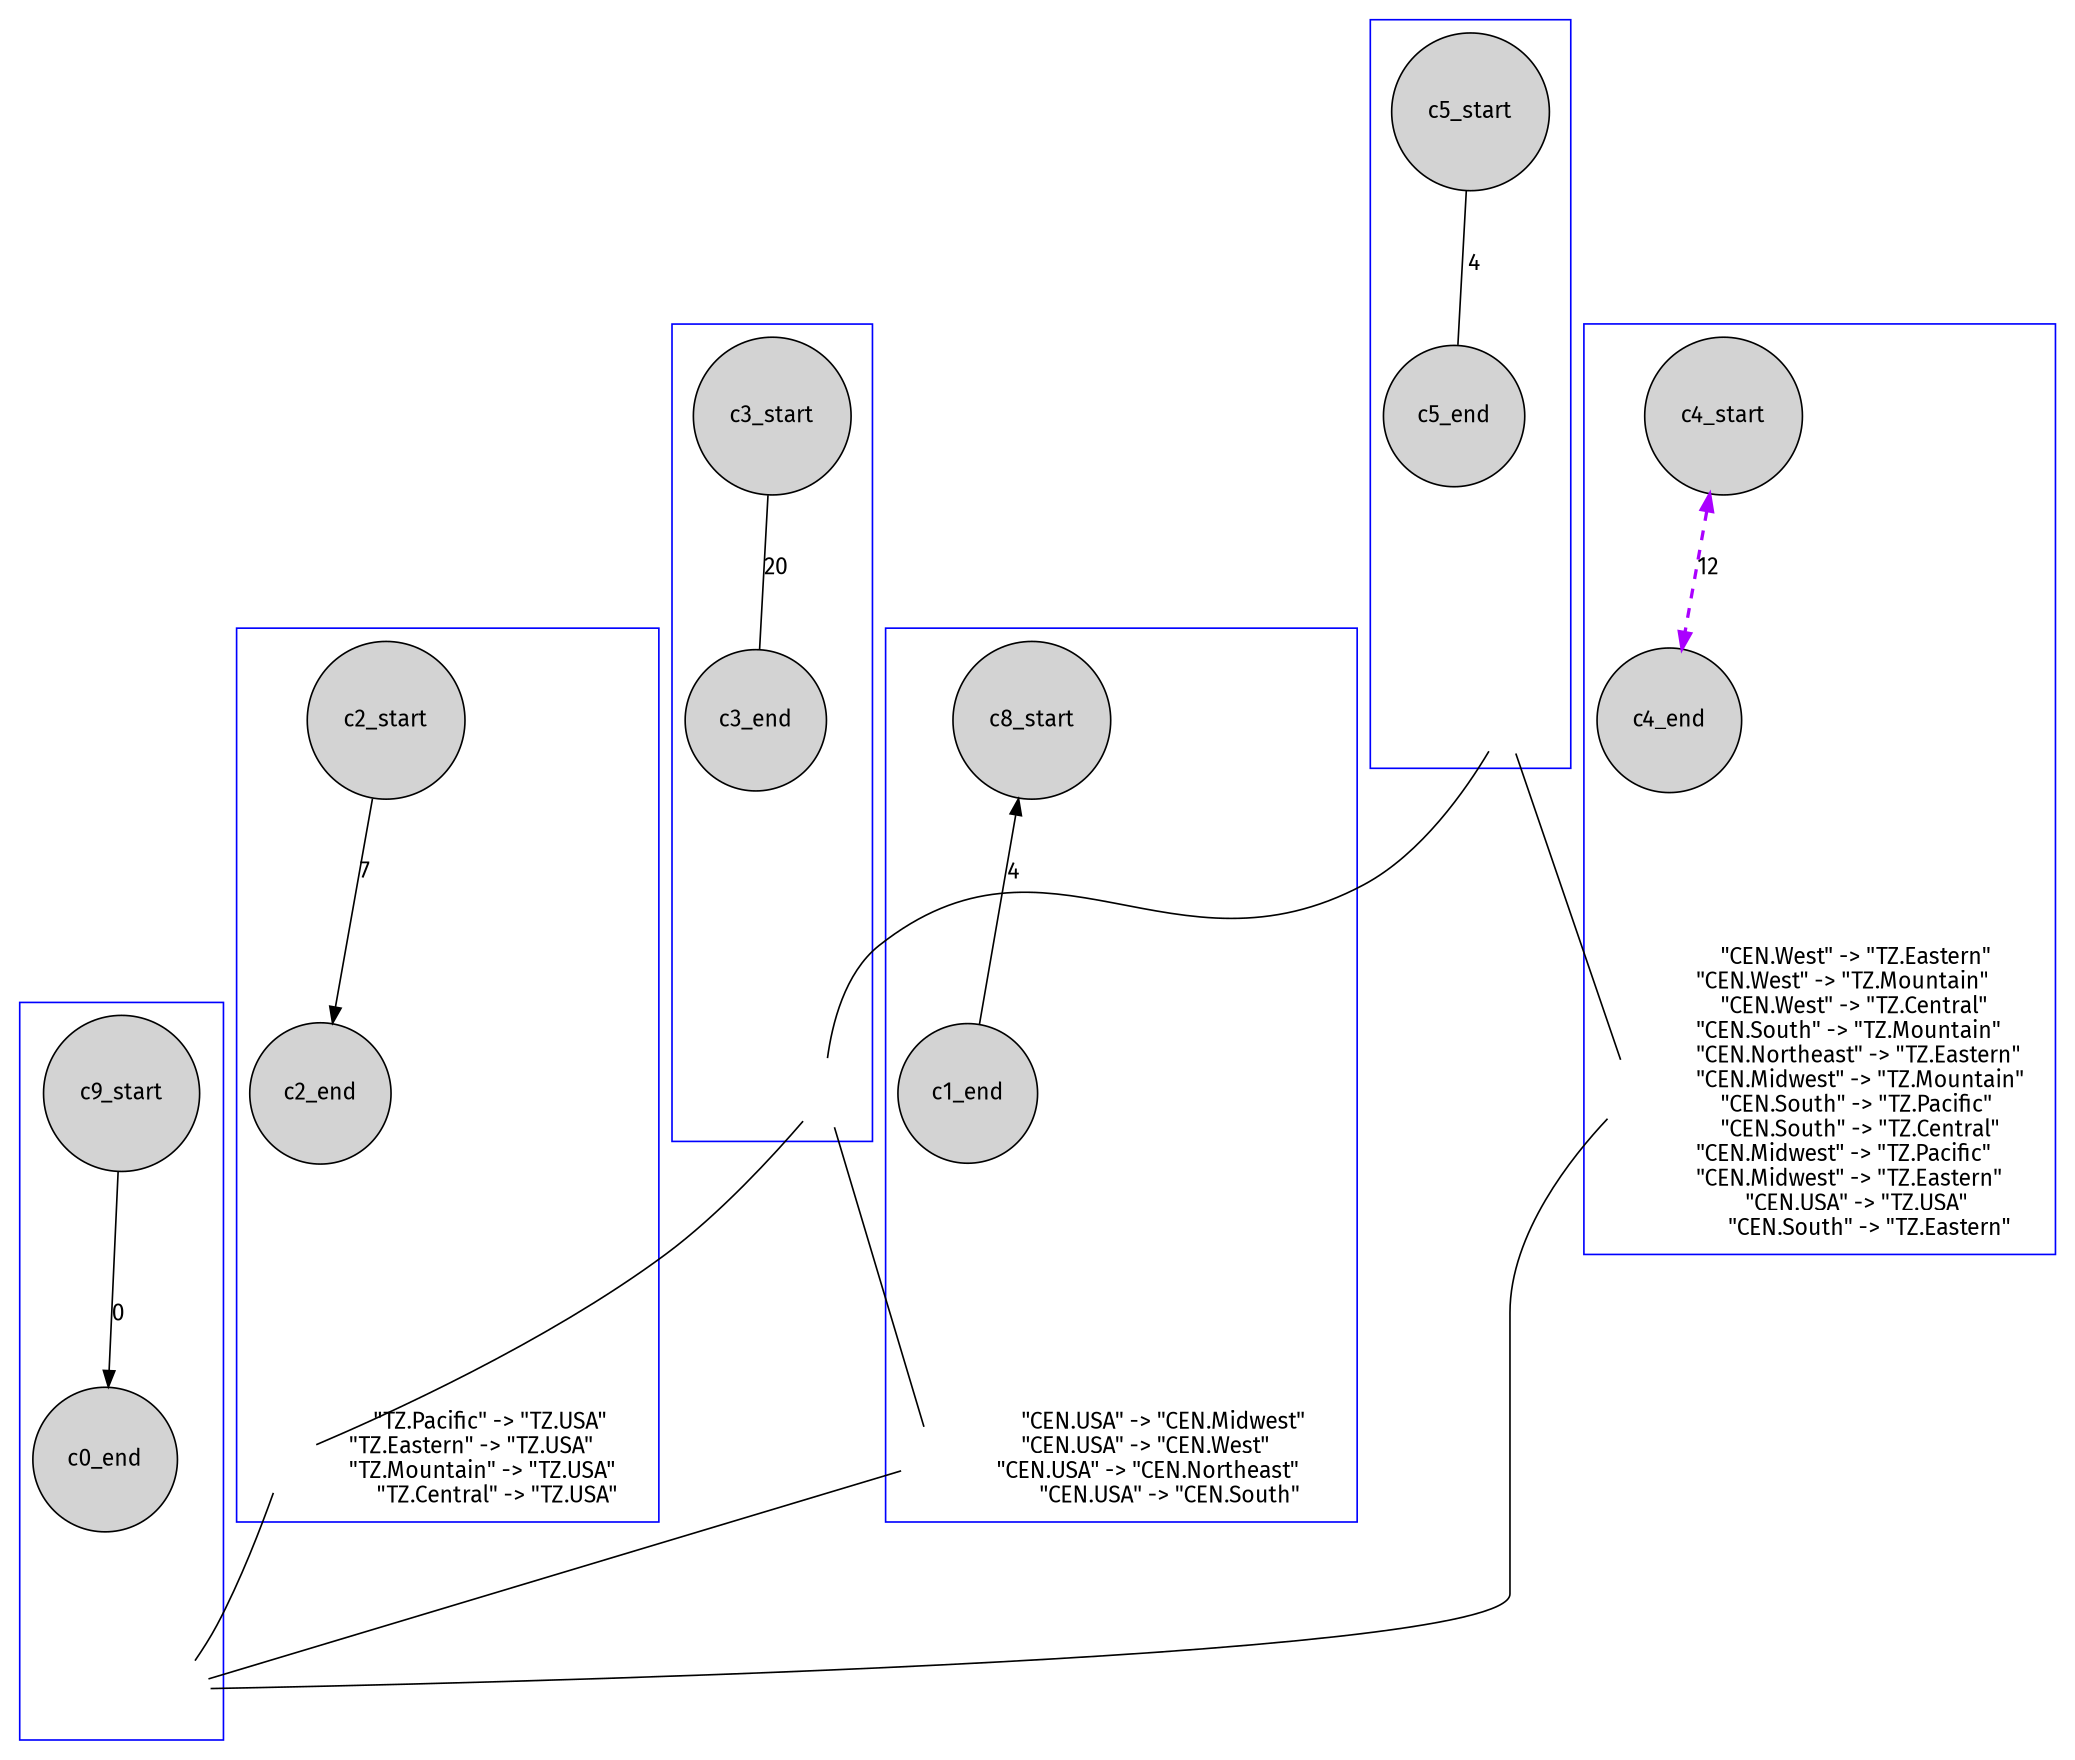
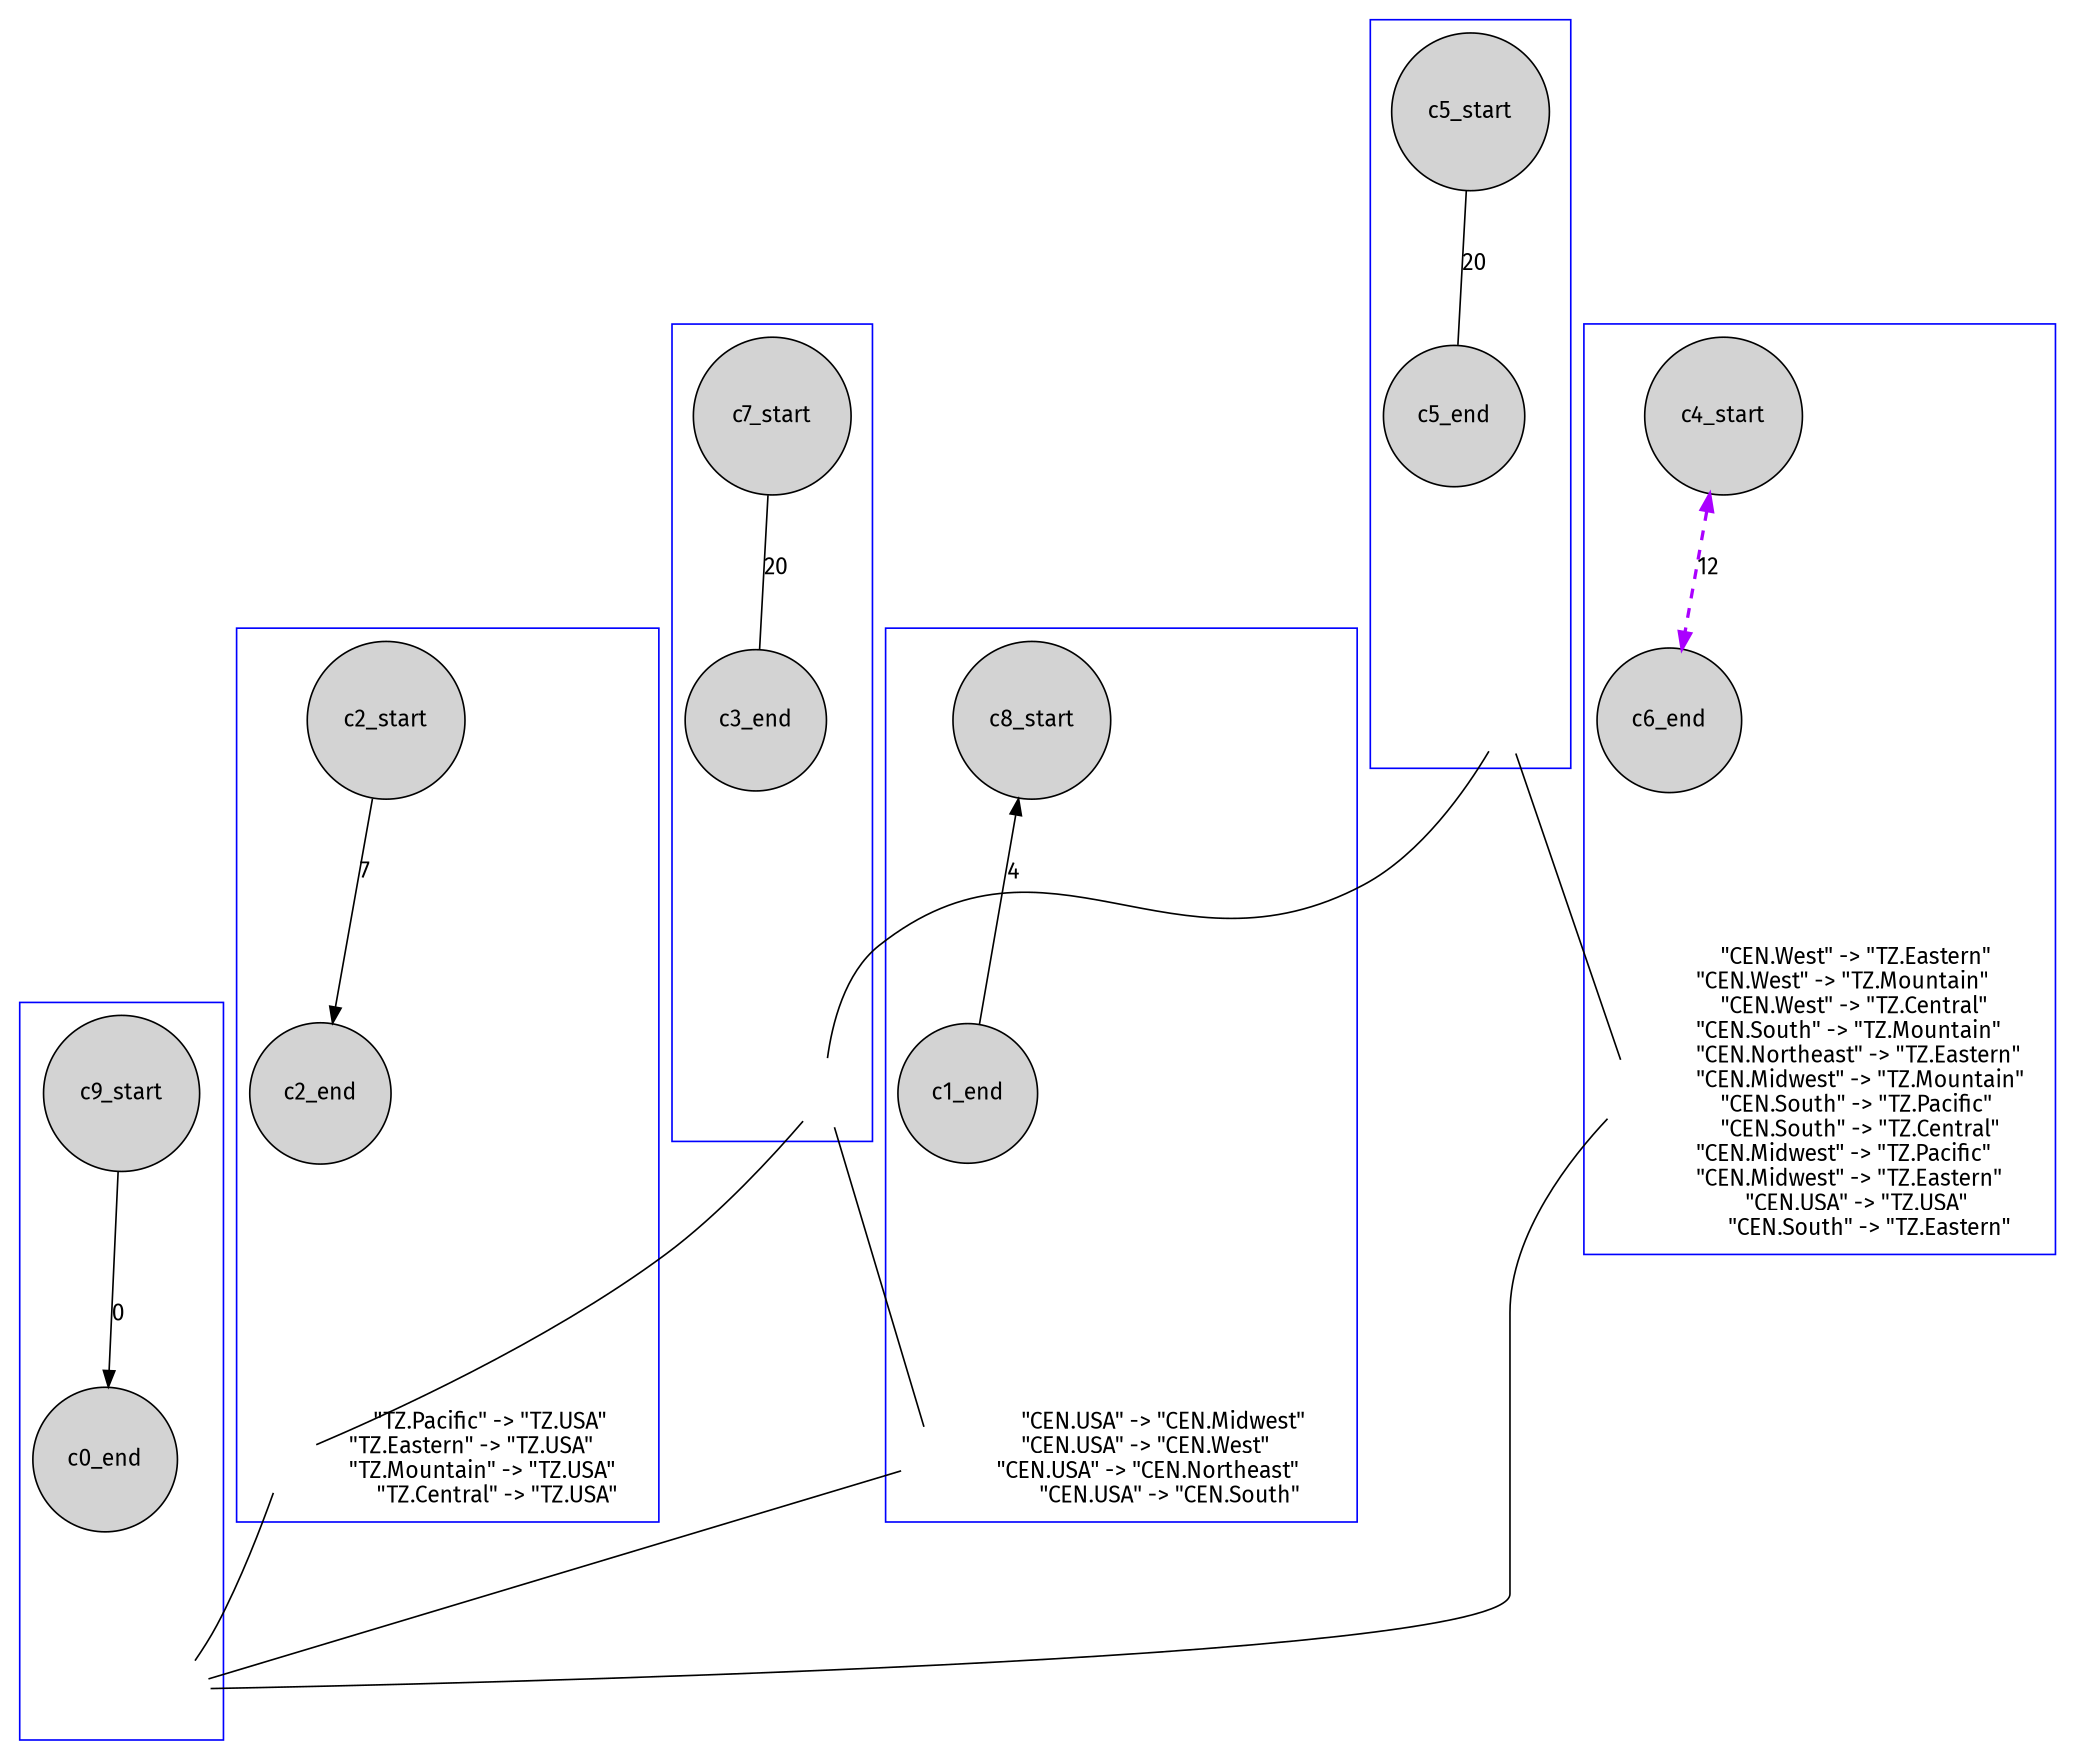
(1475, 264) -> (1475, 264)
(772, 416) -> (772, 416)
(1669, 720) -> (1669, 720)
